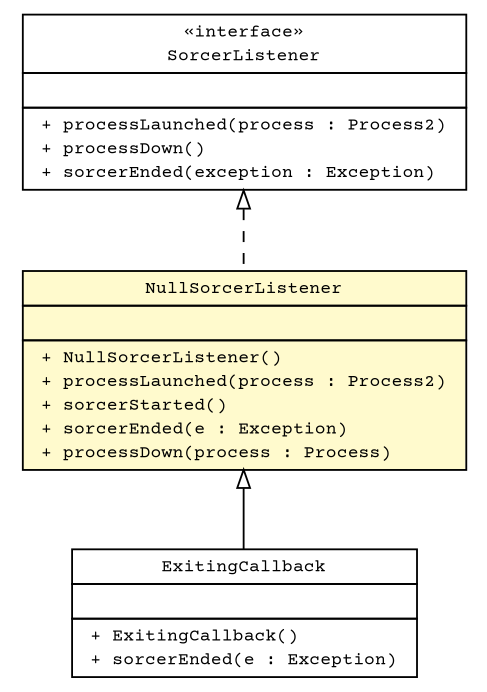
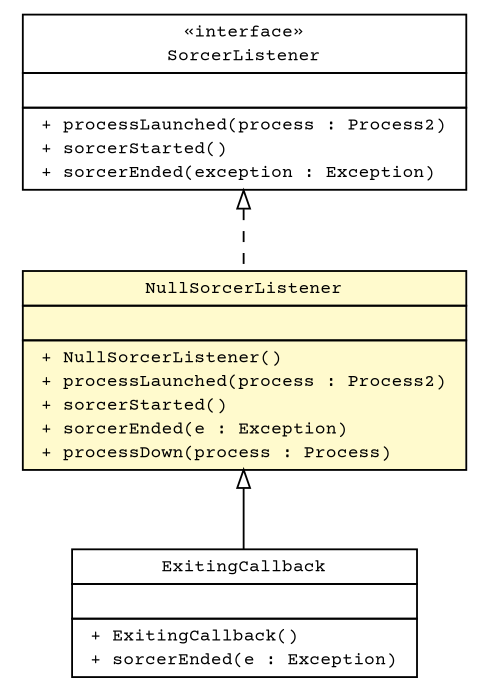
(124, 148) -> (135, 148)
